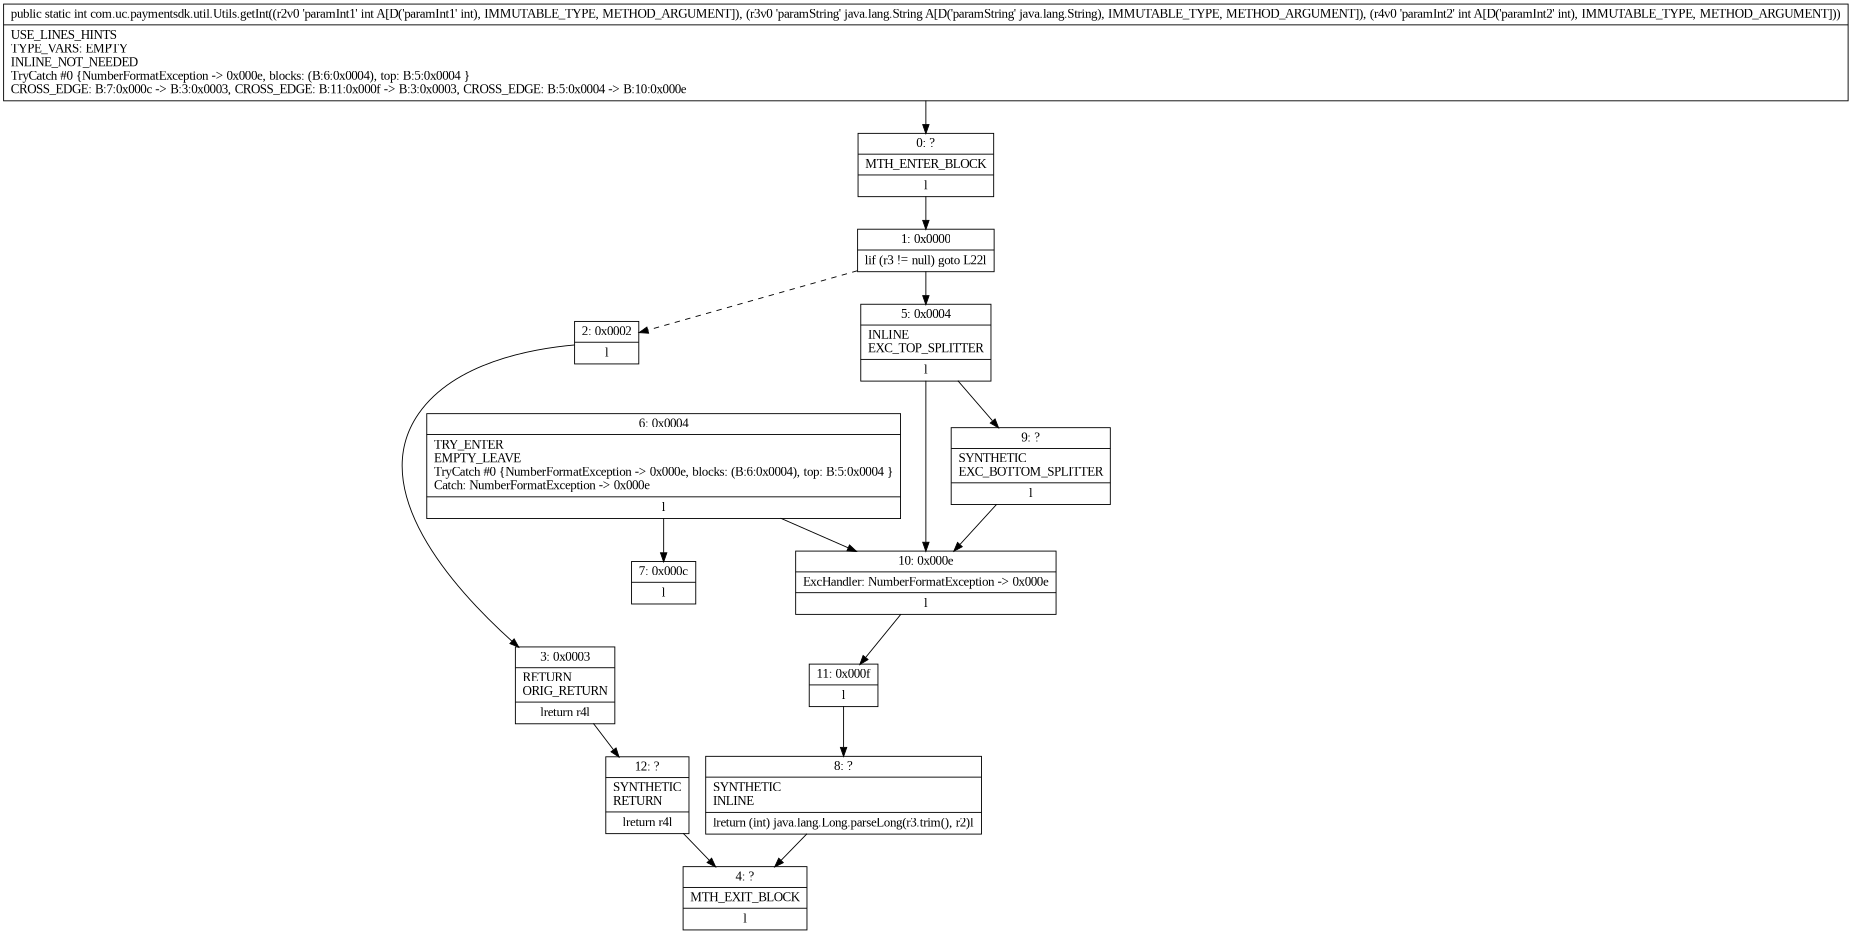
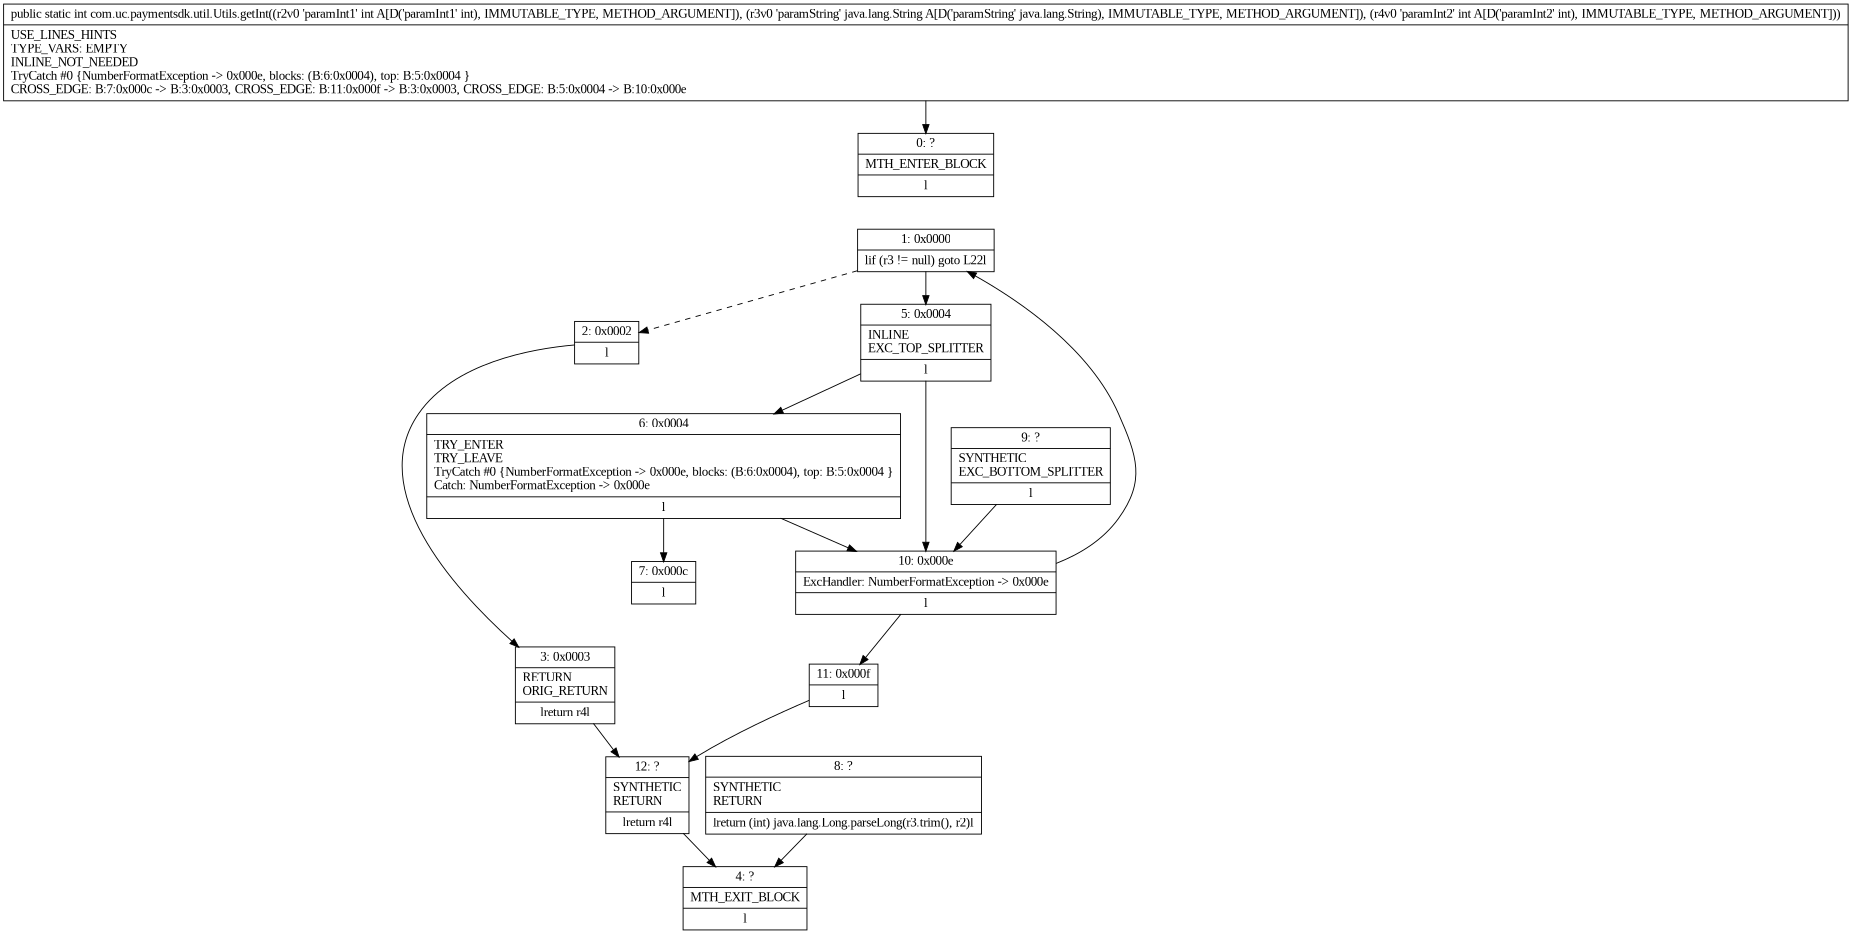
(926, 208) -> (1116, 408)
(975, 401) -> (821, 392)
(478, 458) -> (468, 458)
(844, 727) -> (752, 727)
(734, 801) -> (738, 801)
